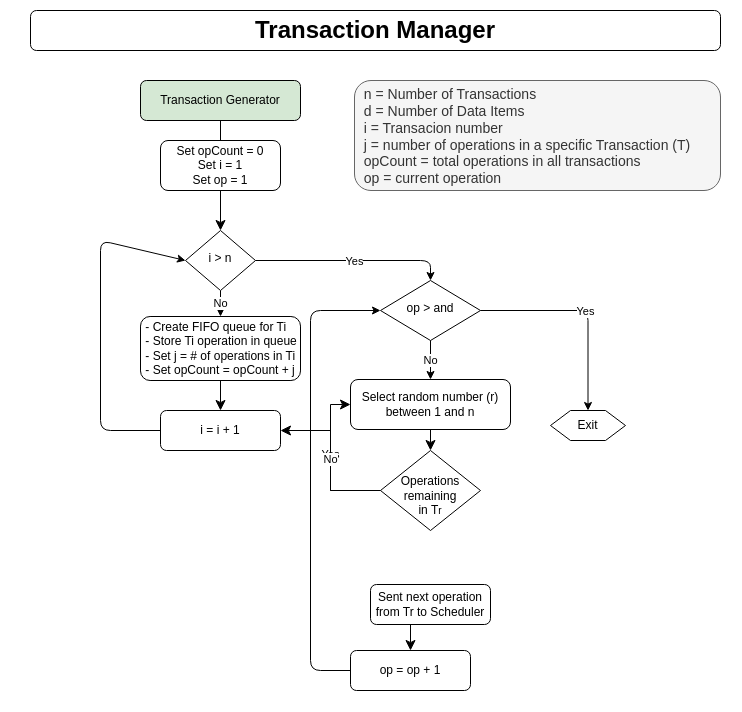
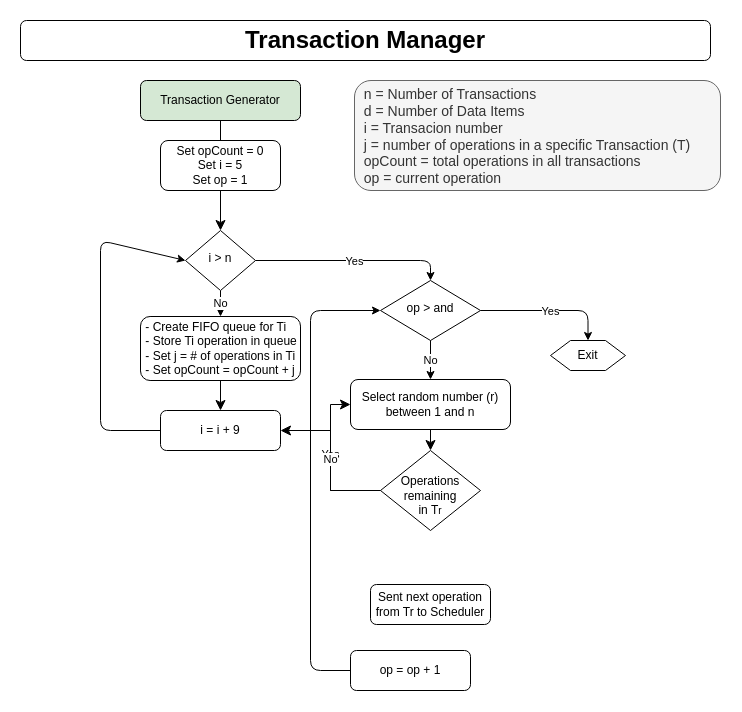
(376, 31) -> (366, 41)
(221, 166) -> (221, 166)
(588, 426) -> (588, 356)
(221, 431) -> (221, 431)
(411, 633) -> none
